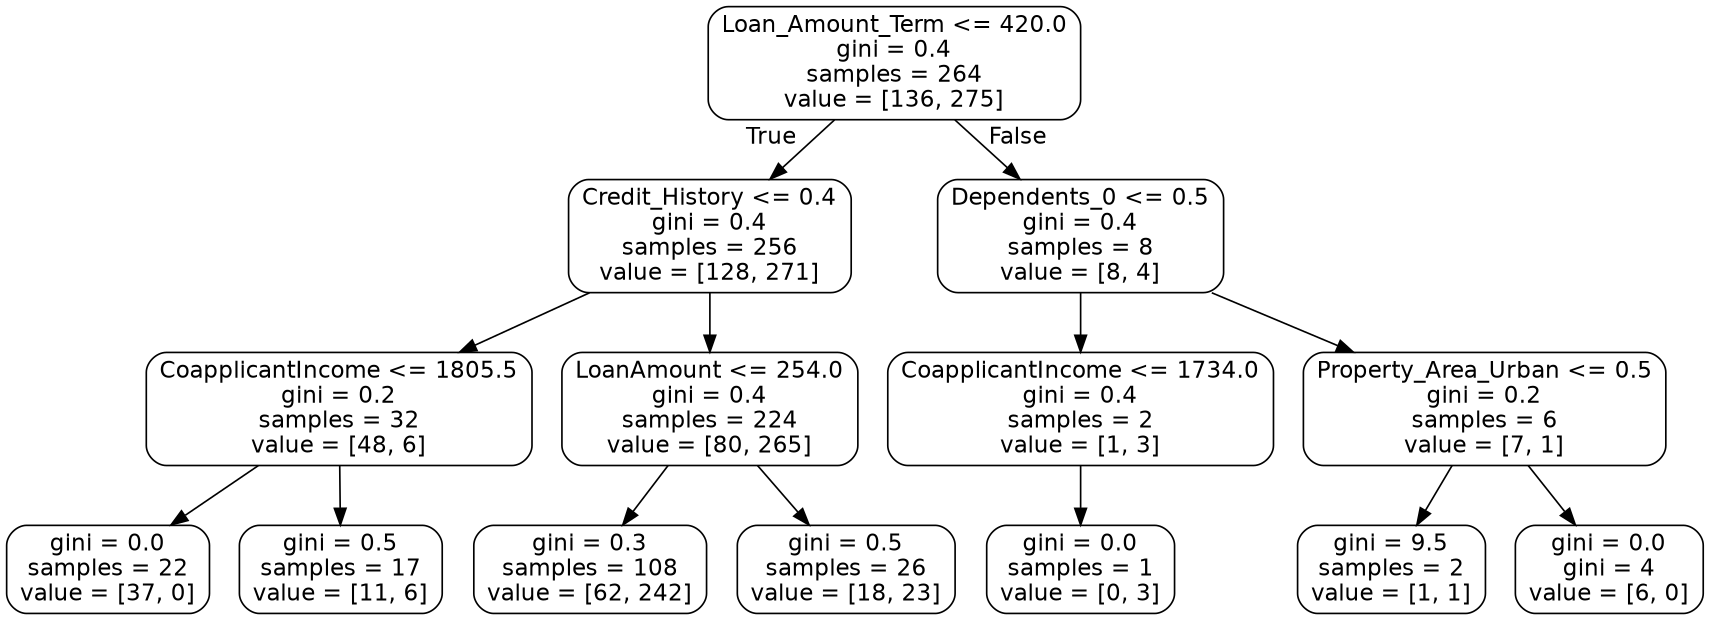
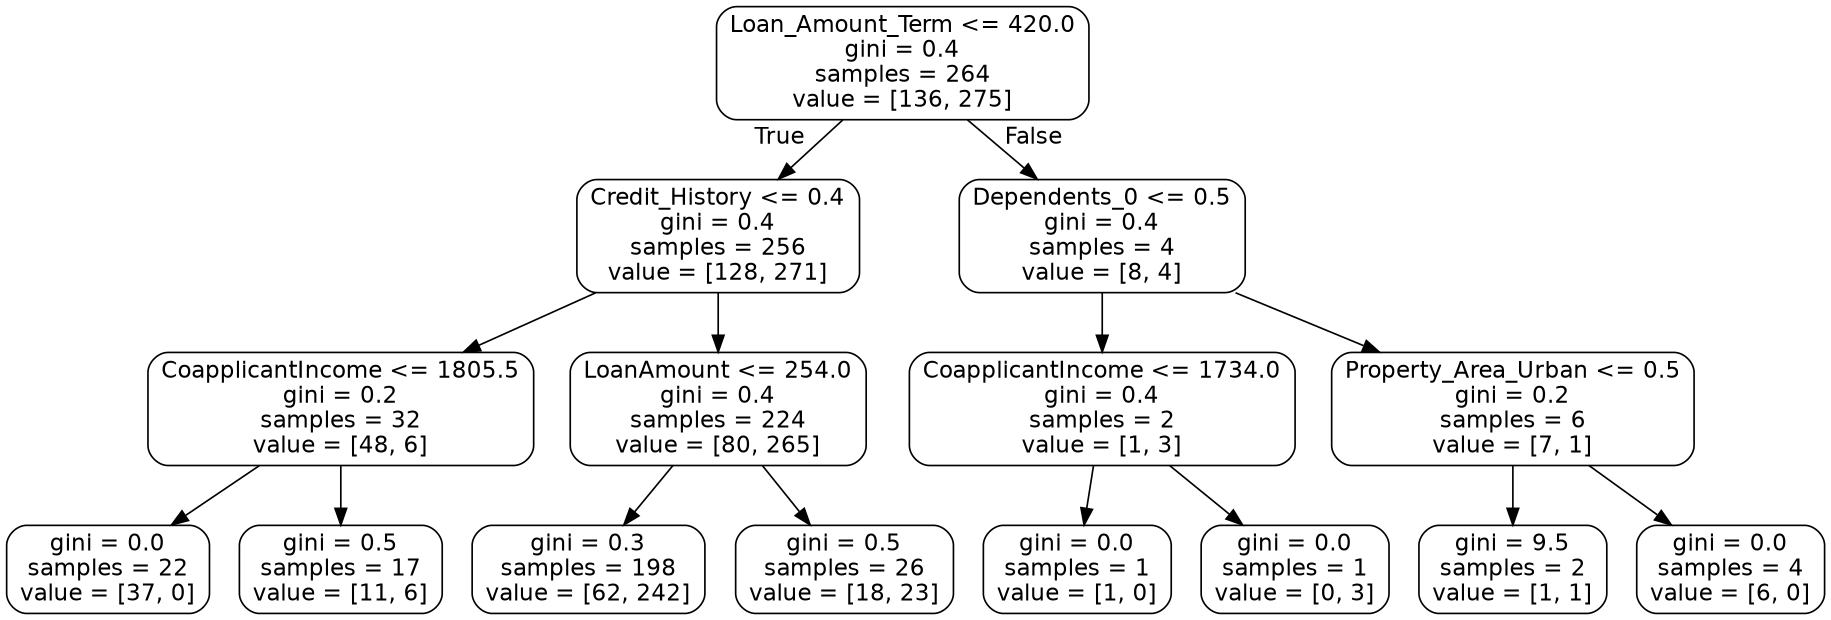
(1081, 236) -> (1102, 236)
(590, 569) -> (589, 569)
none -> (1077, 569)
(1609, 569) -> (1731, 569)
